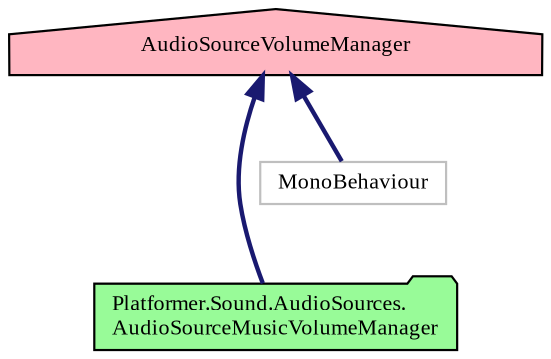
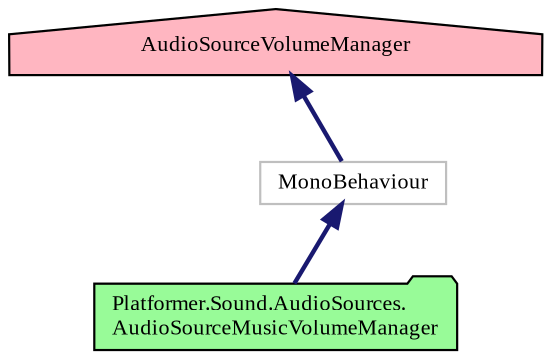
(239, 191) -> (312, 254)
